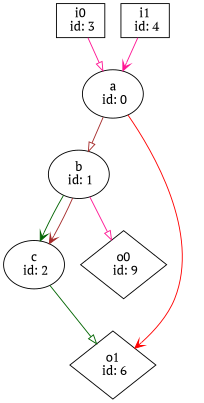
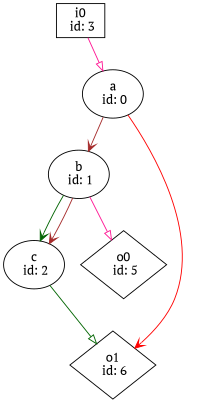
(145, 21) -> none
(98, 130) -> (98, 130)
(124, 265) -> (124, 265)
